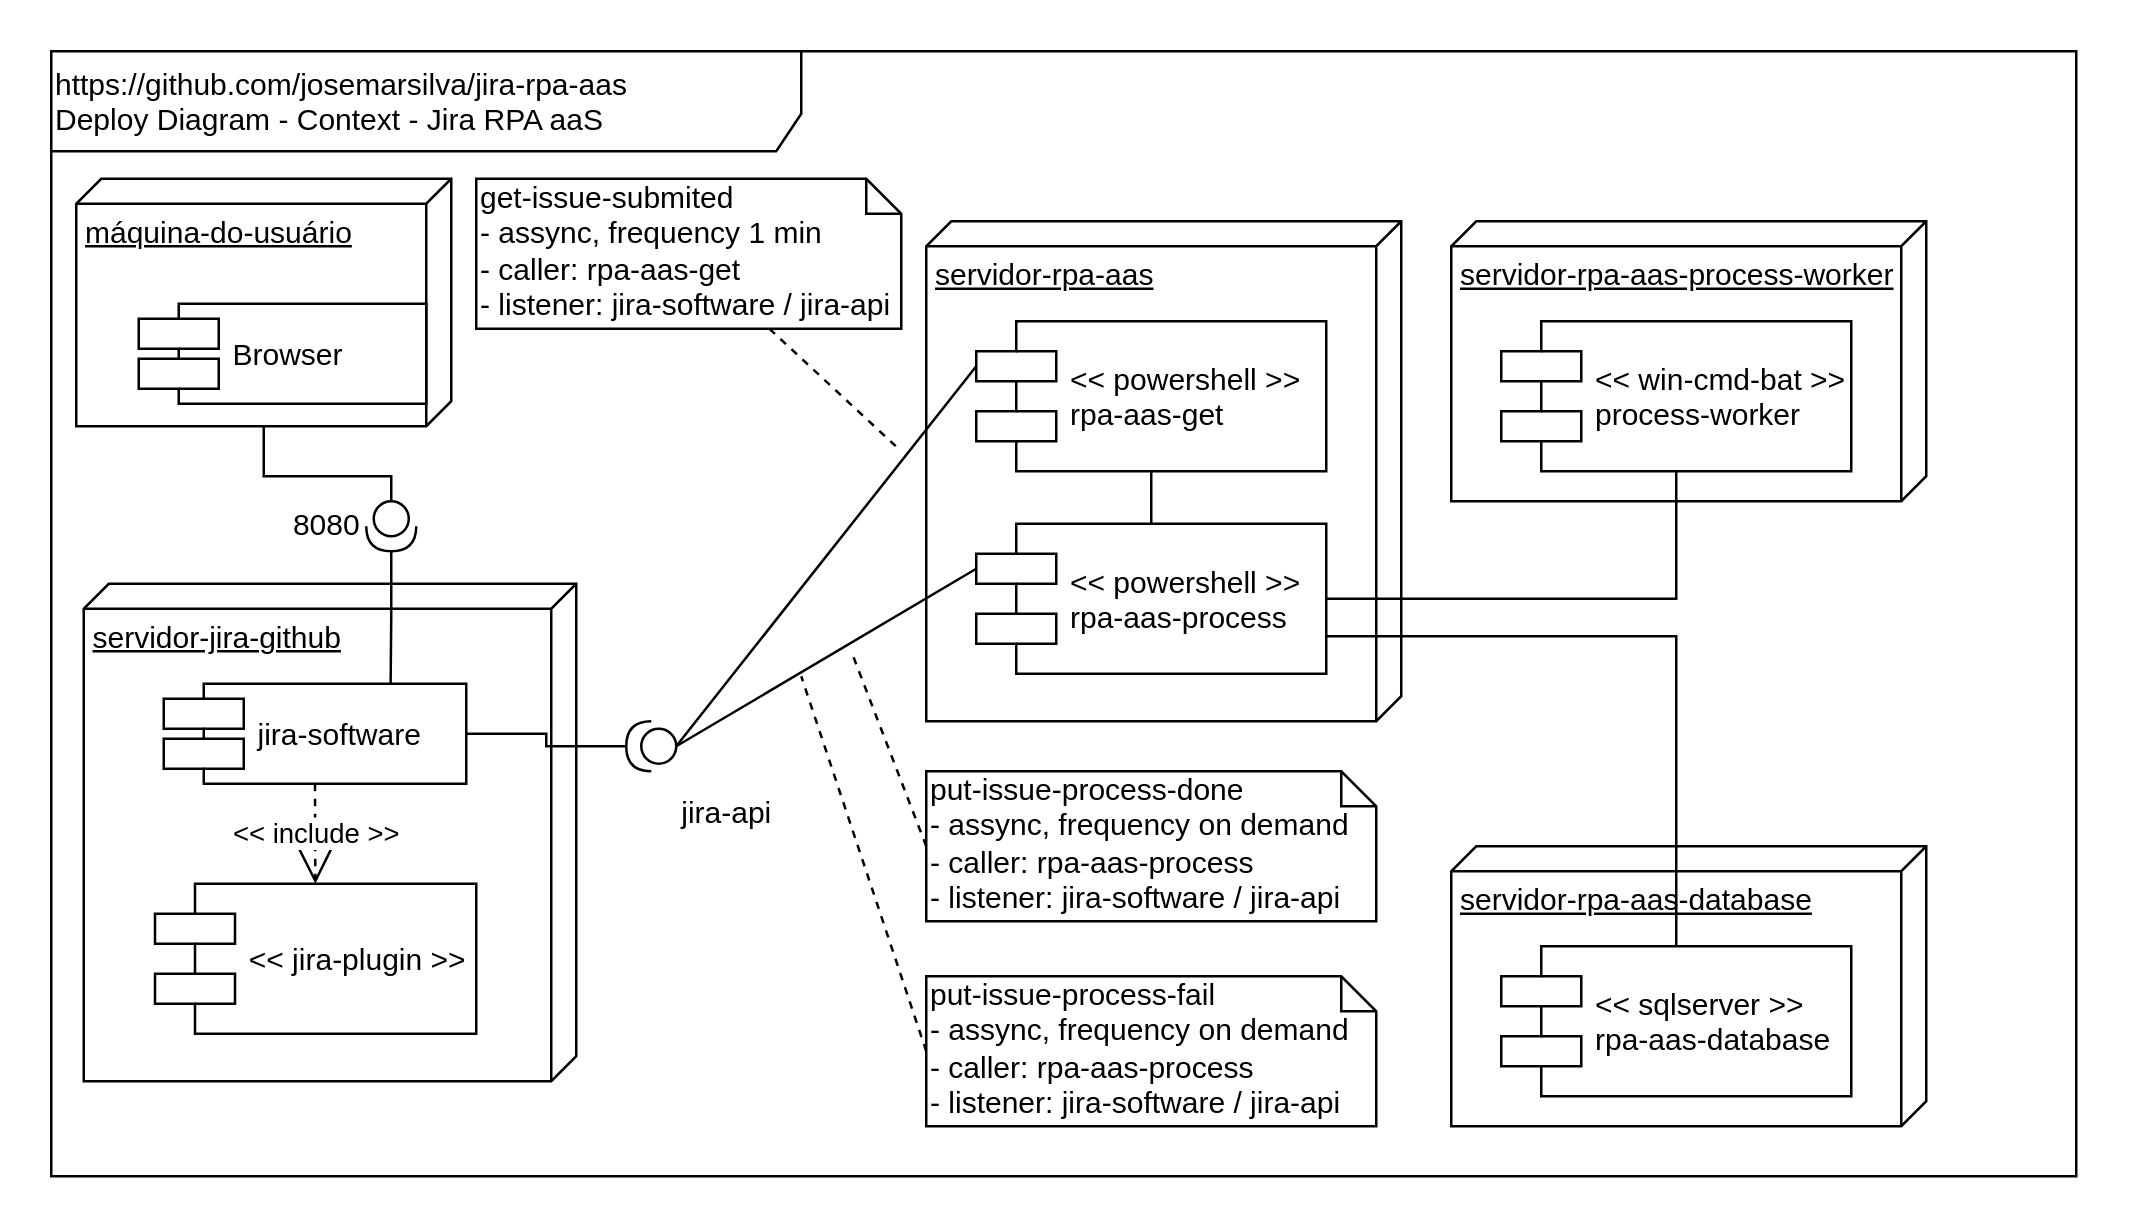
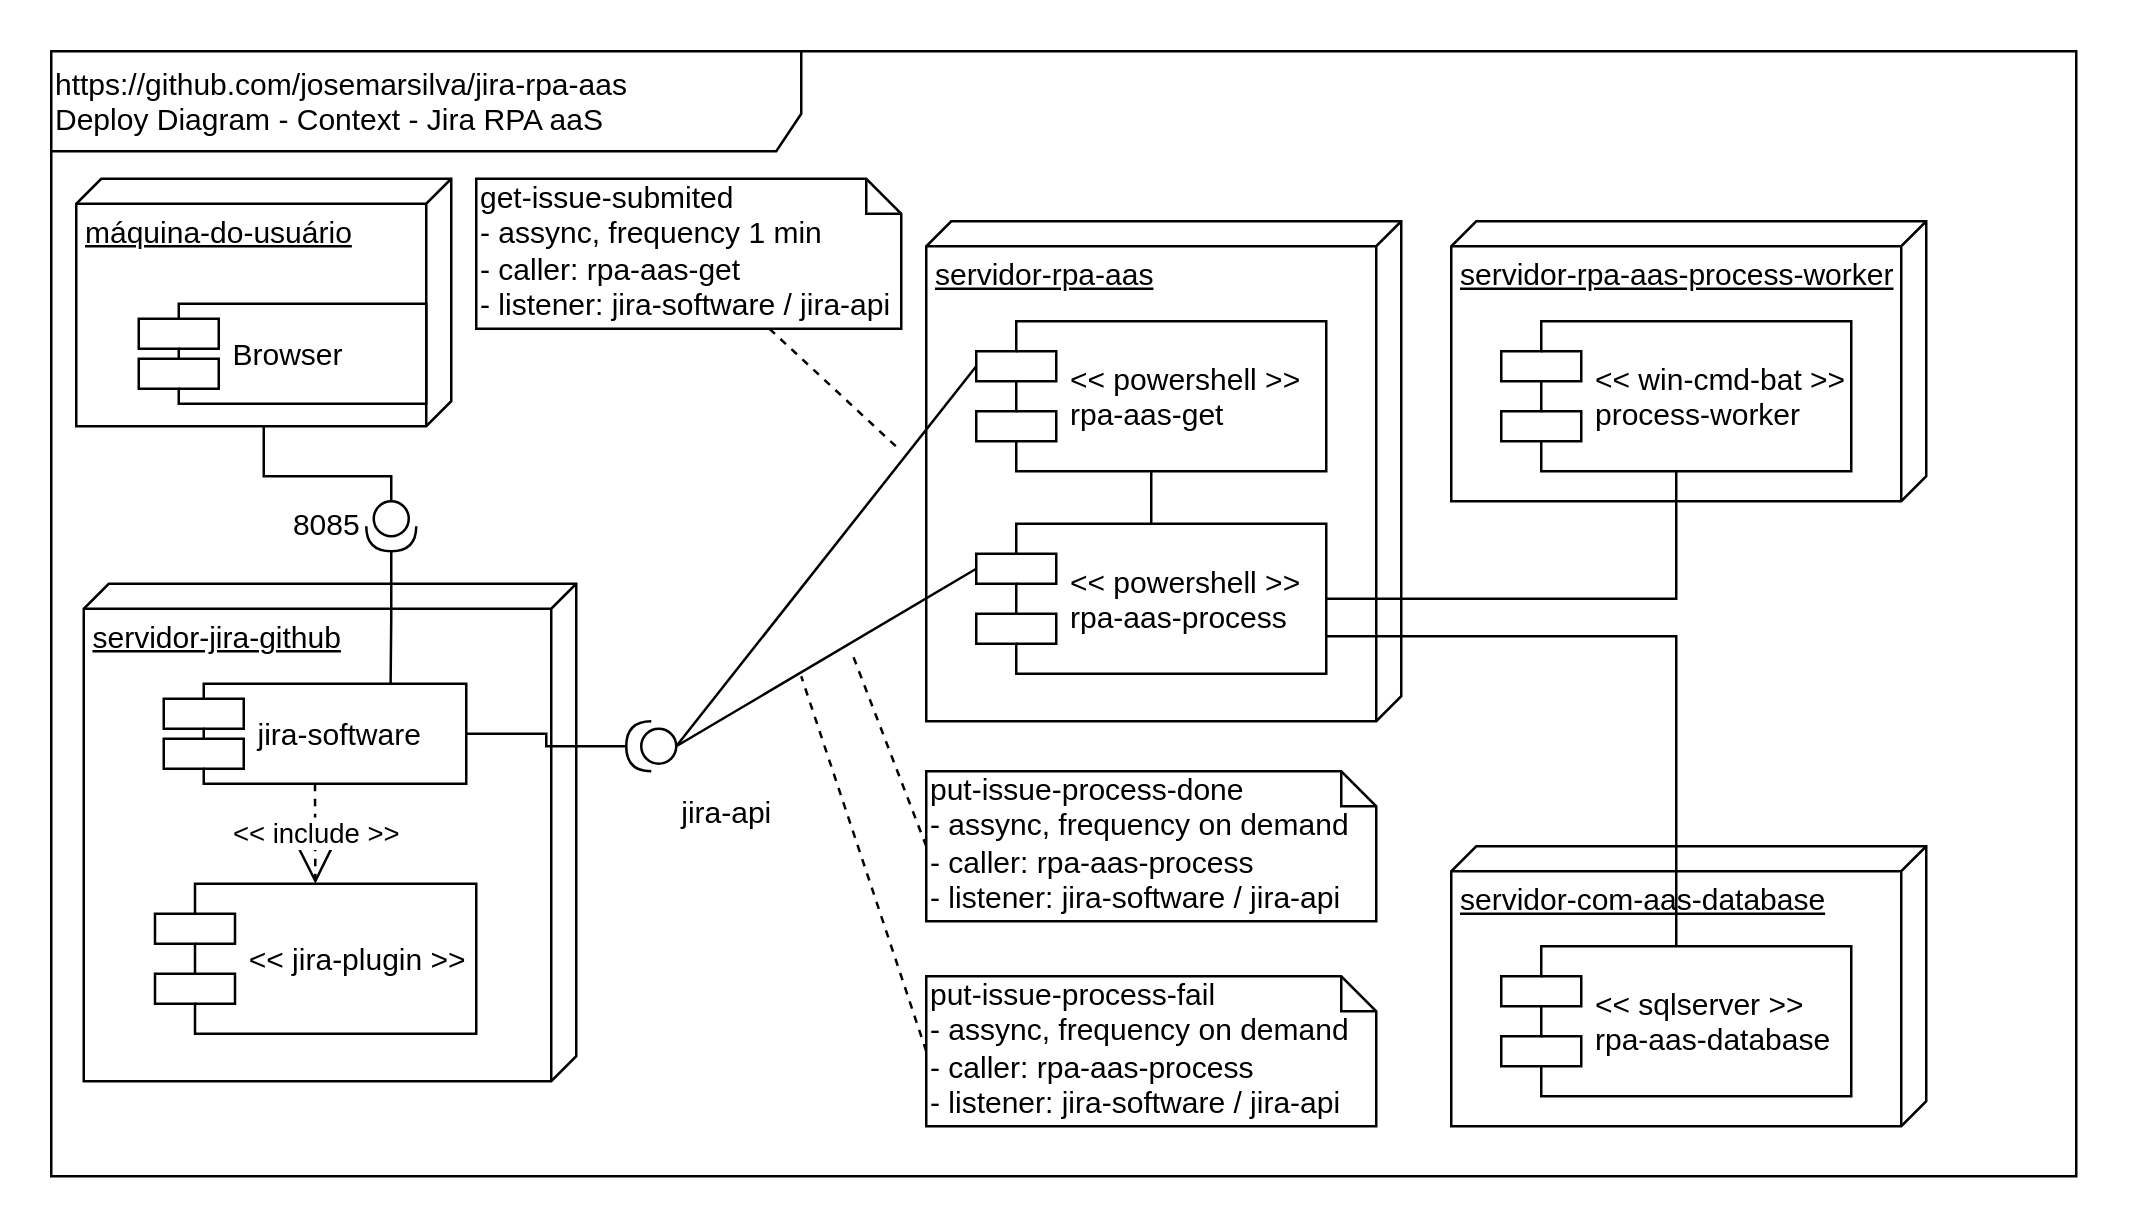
(328, 526) -> (328, 526)
(1667, 902) -> (1667, 902)
